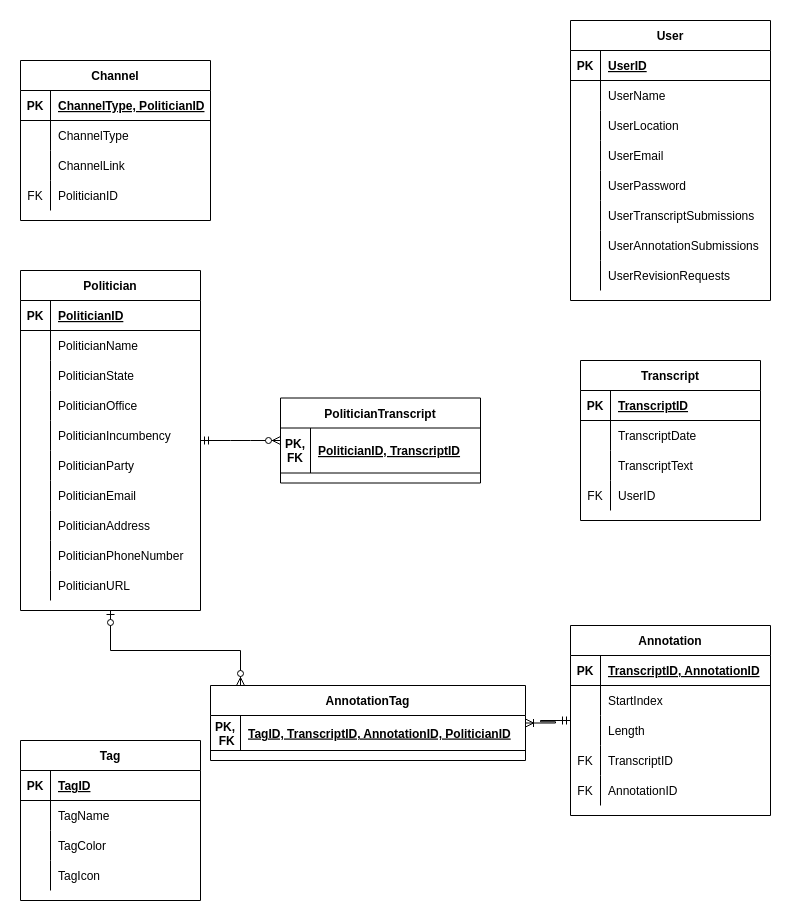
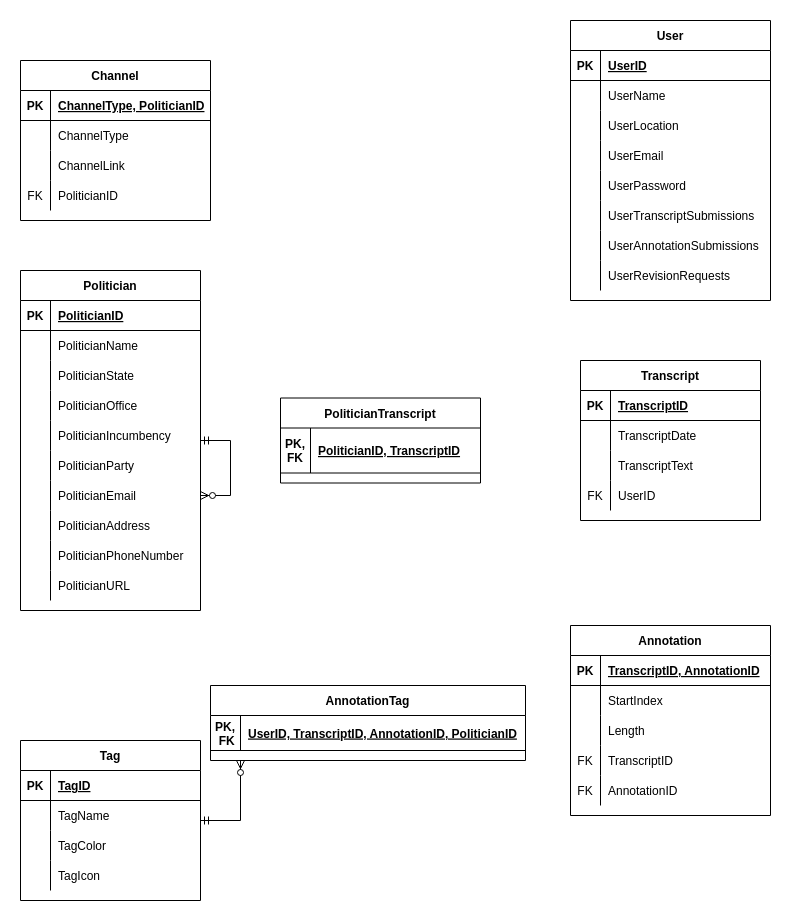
(253, 441) -> (231, 481)
(174, 651) -> none
(548, 722) -> none
(387, 734) -> (391, 734)
none -> (241, 811)
